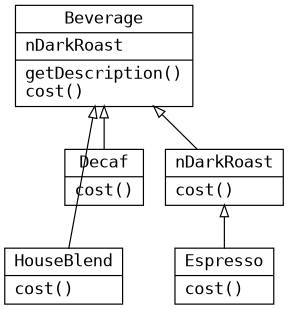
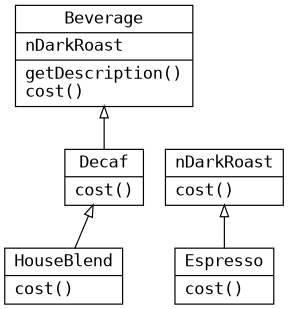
(180, 132) -> none
(81, 183) -> (82, 232)
